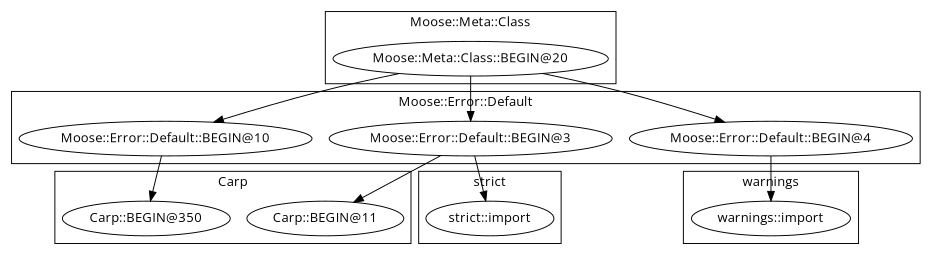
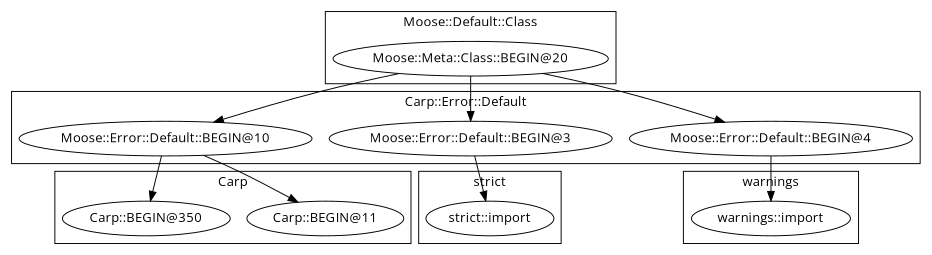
(471, 23) -> (471, 23)
(466, 103) -> (466, 103)
(399, 178) -> (251, 178)
